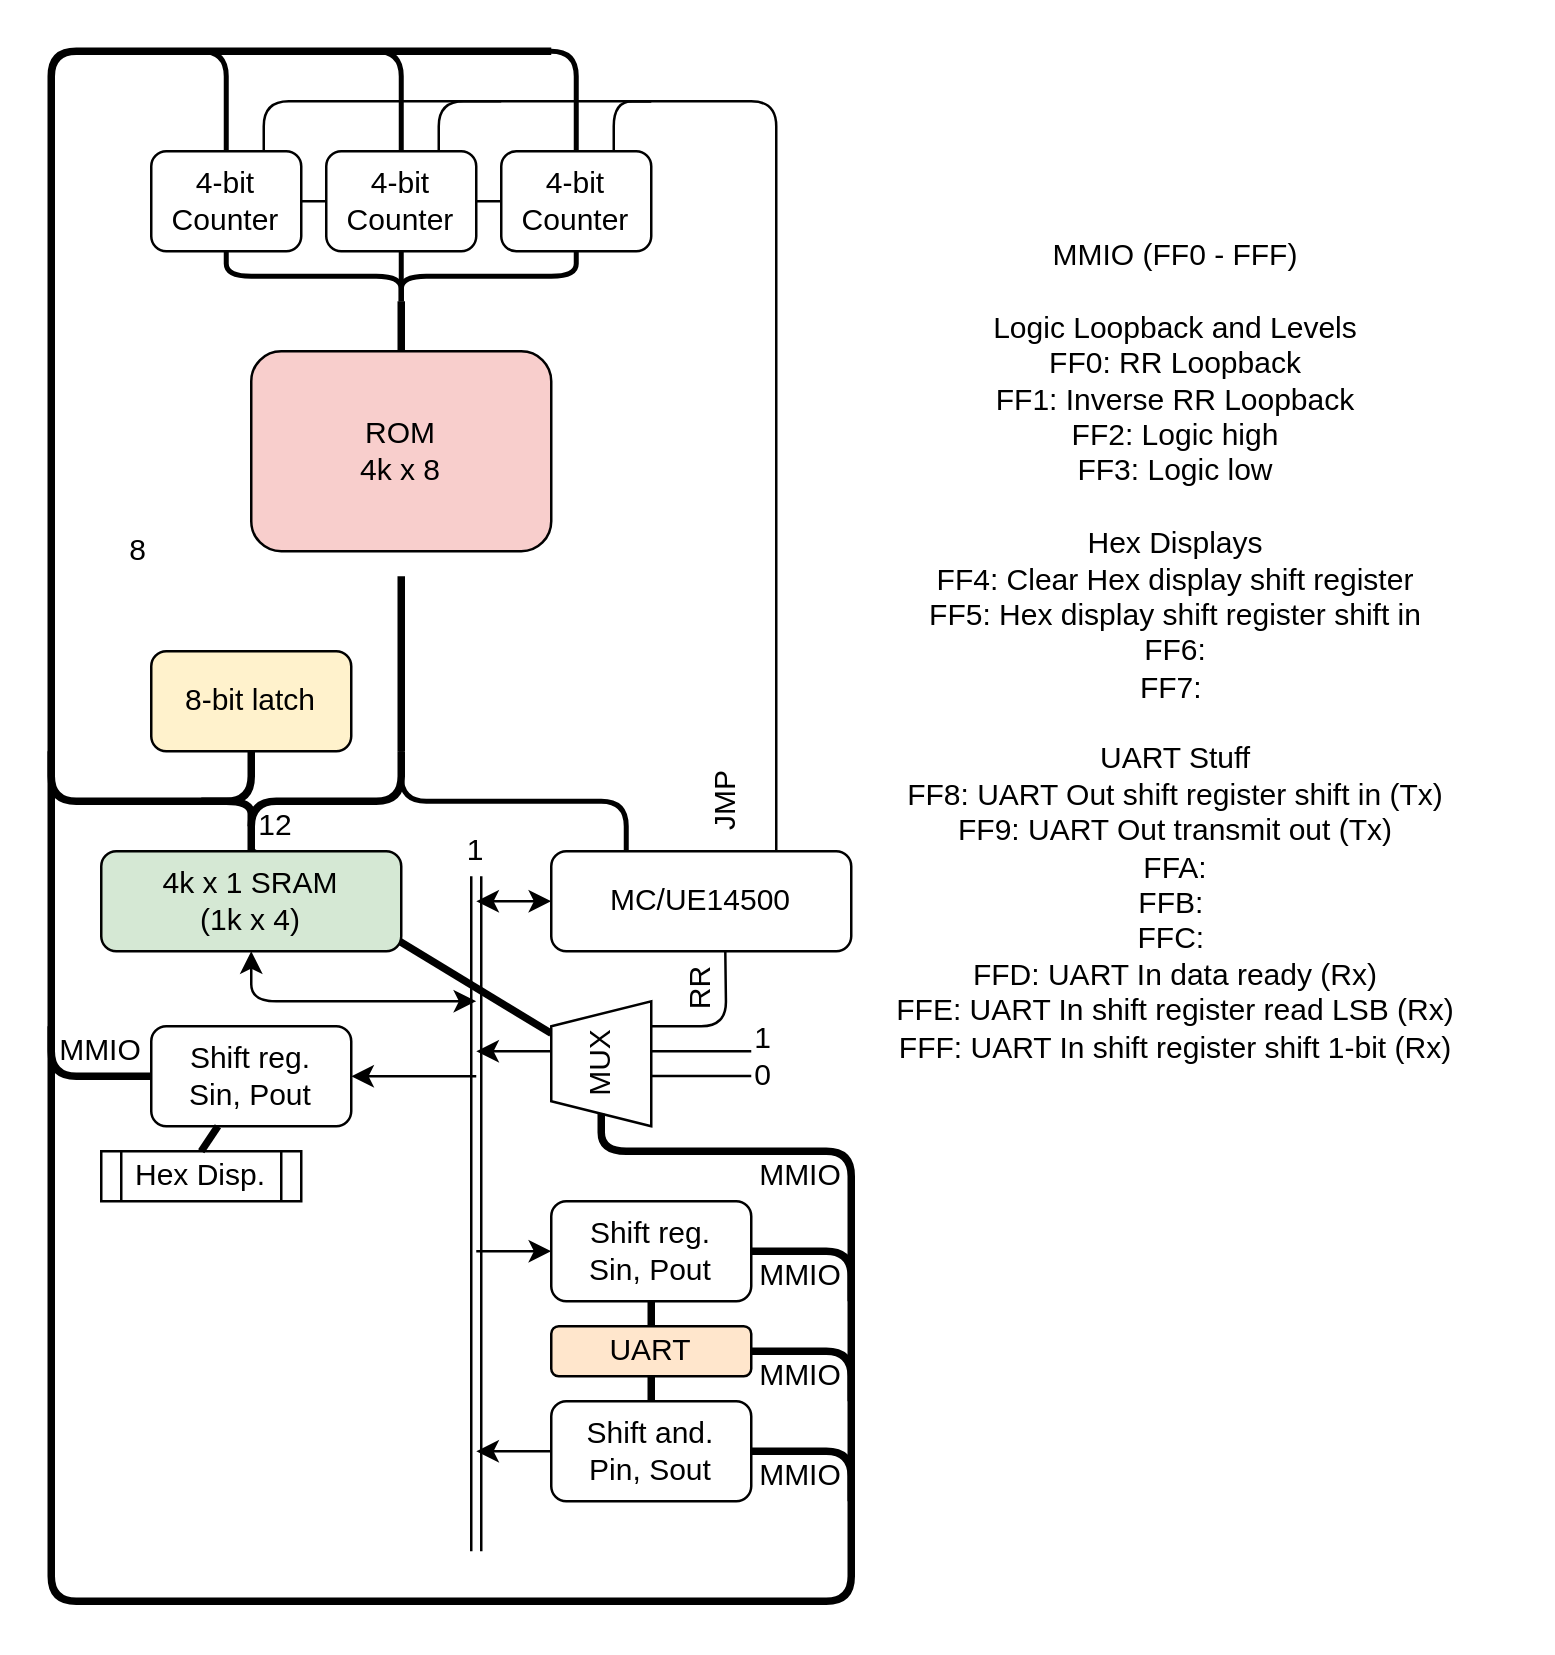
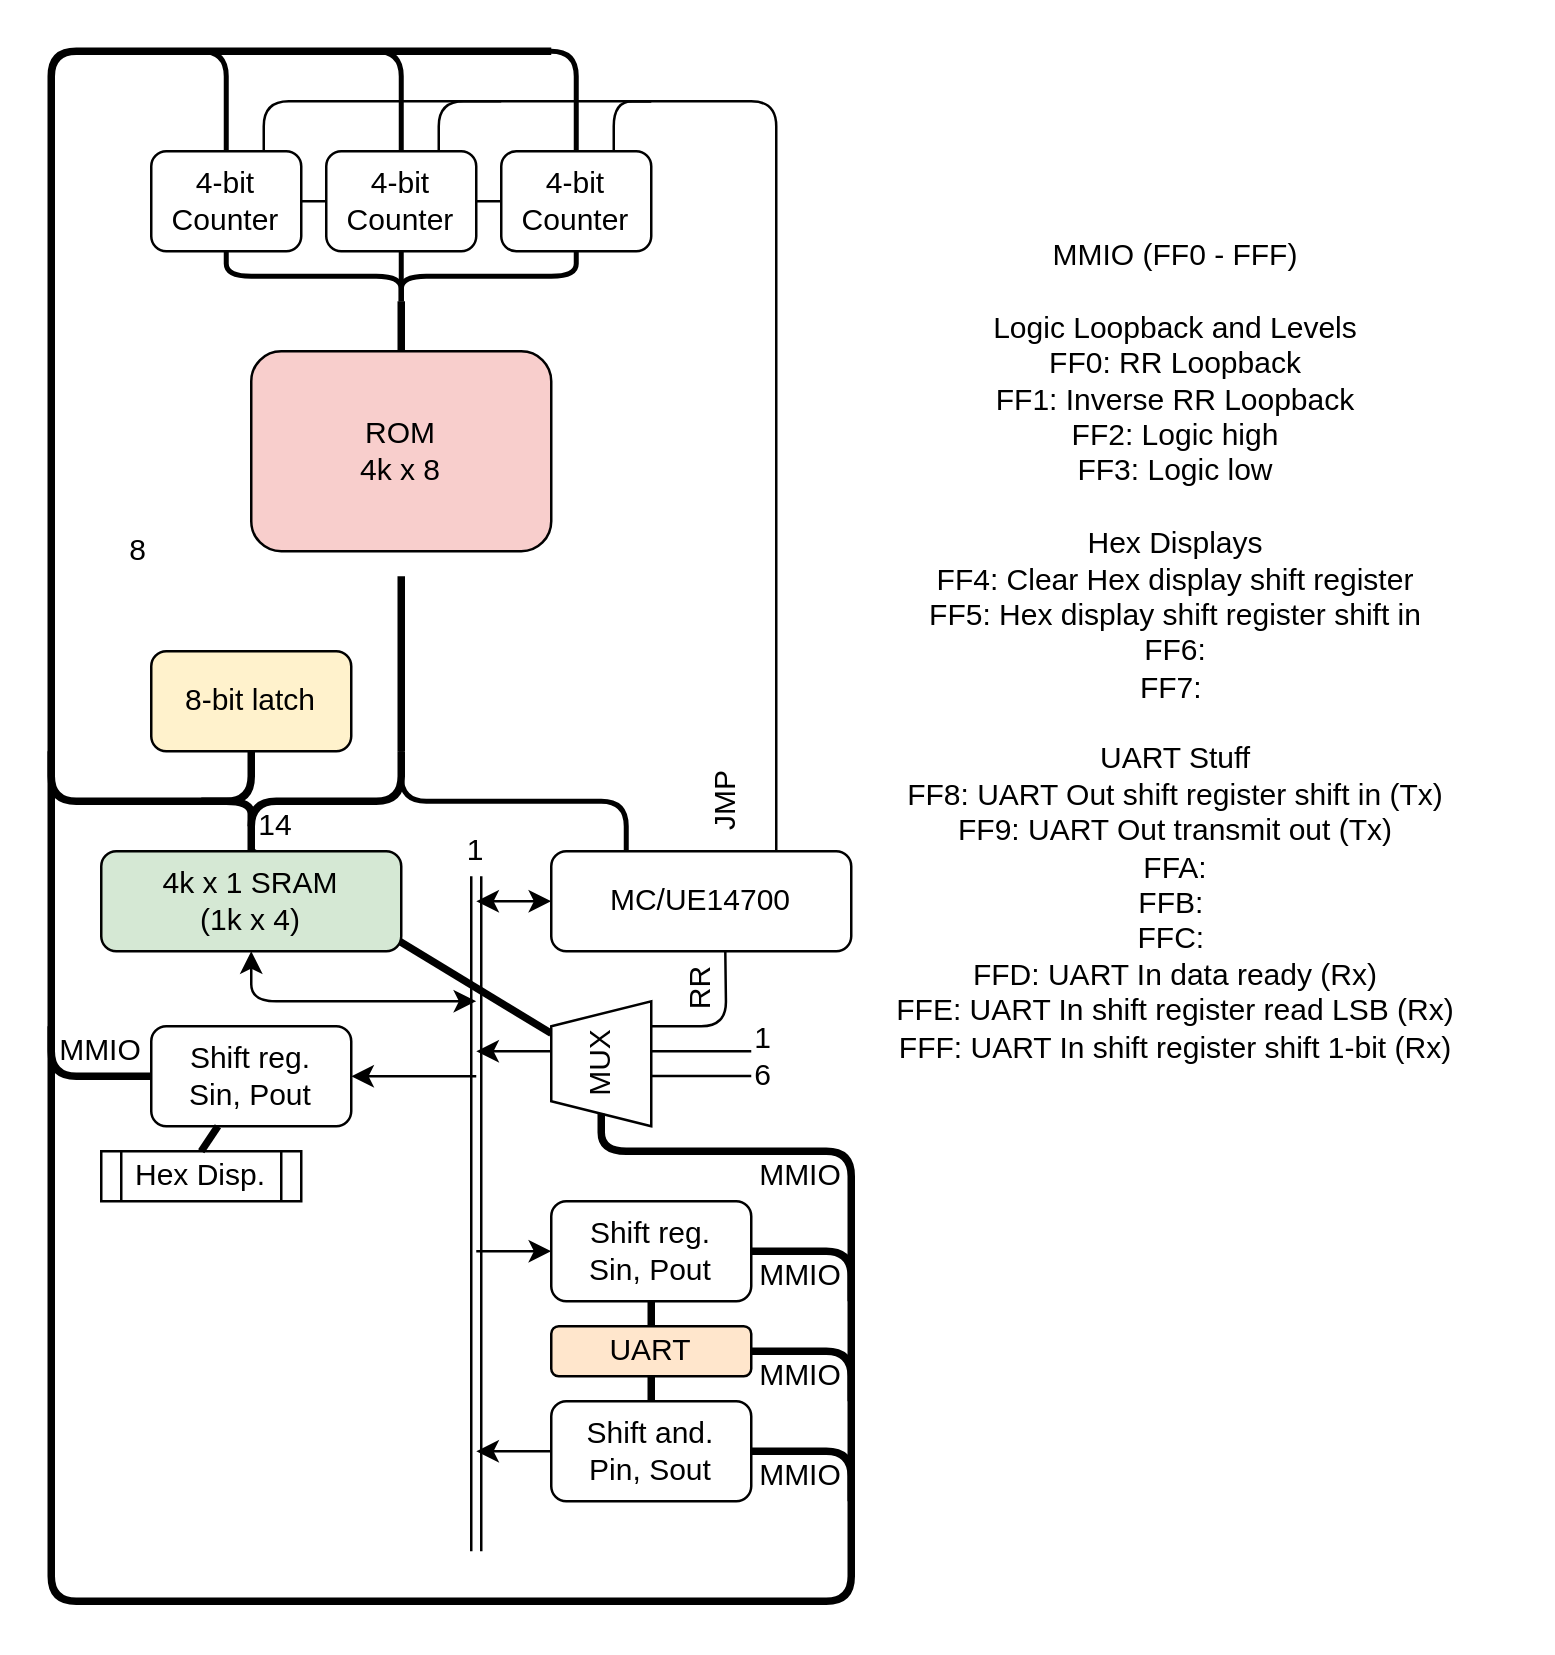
(276, 826) -> (276, 826)
(701, 901) -> (701, 901)
(764, 1076) -> (764, 1076)
